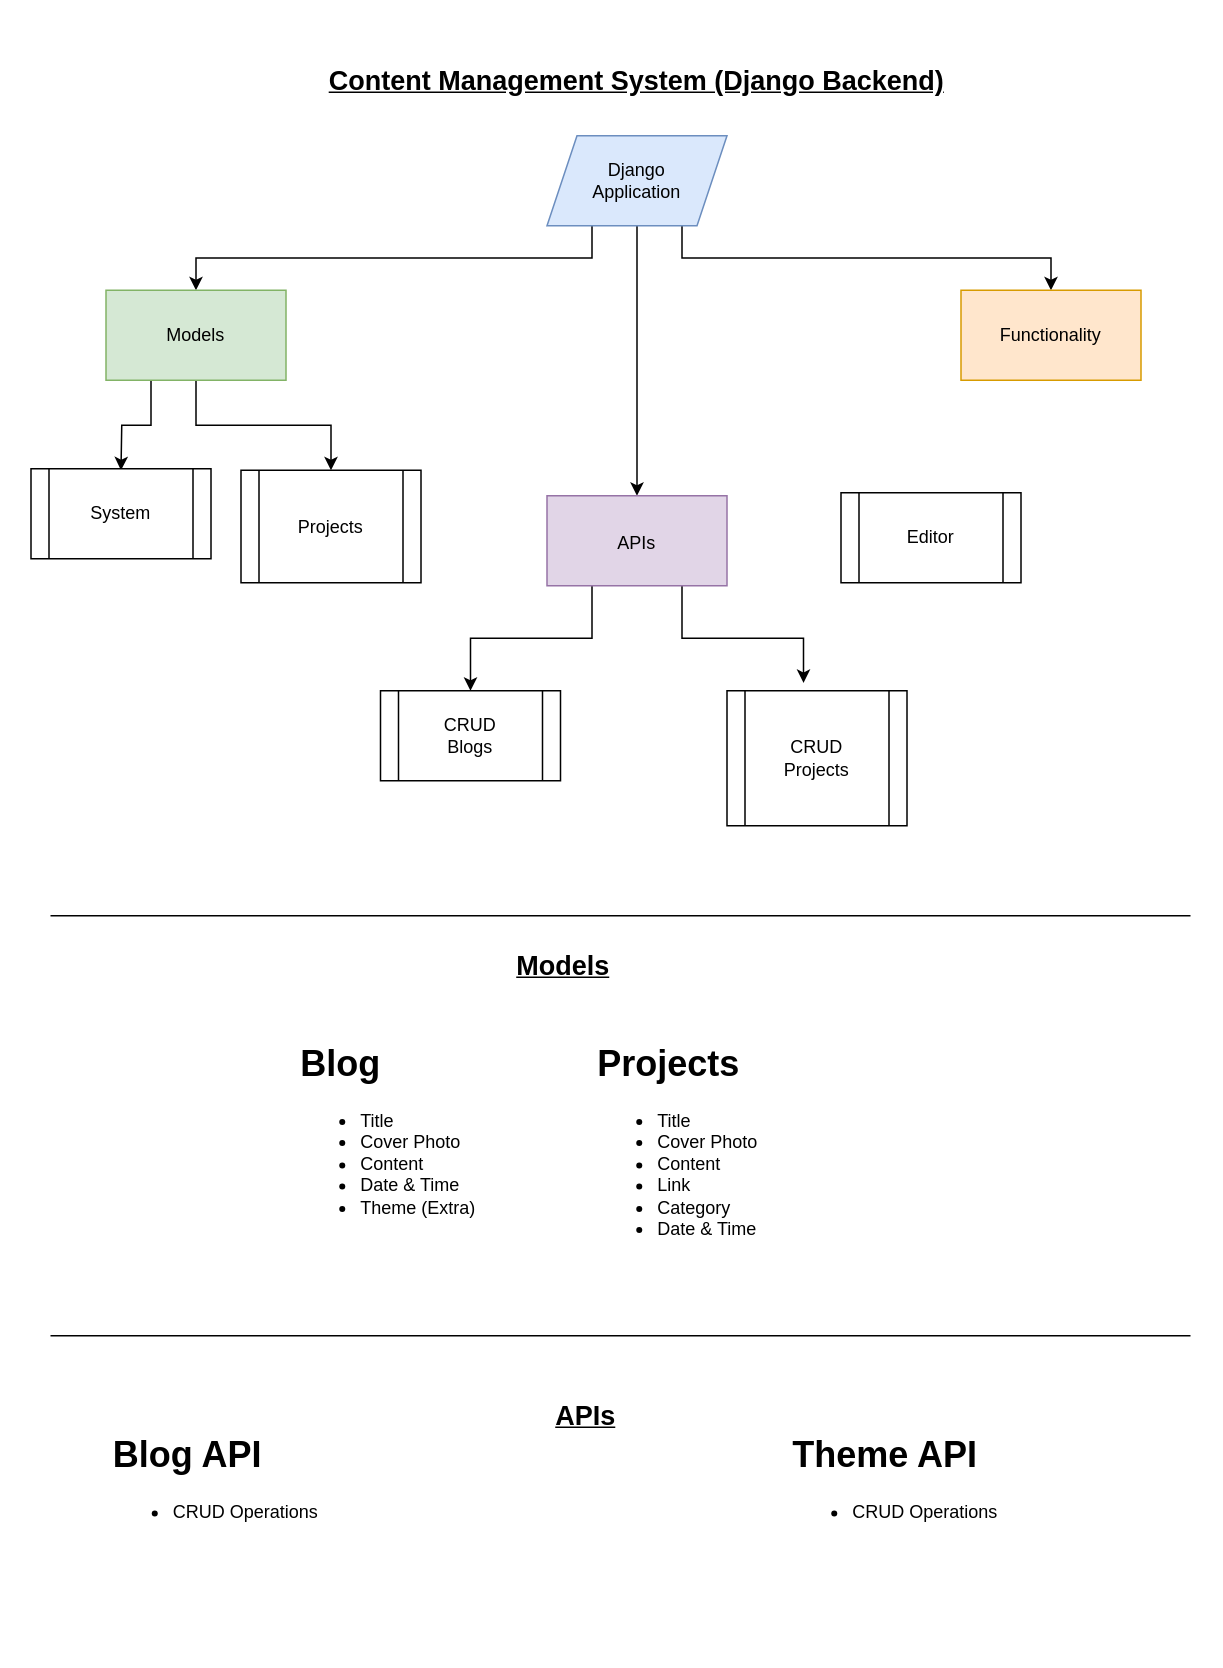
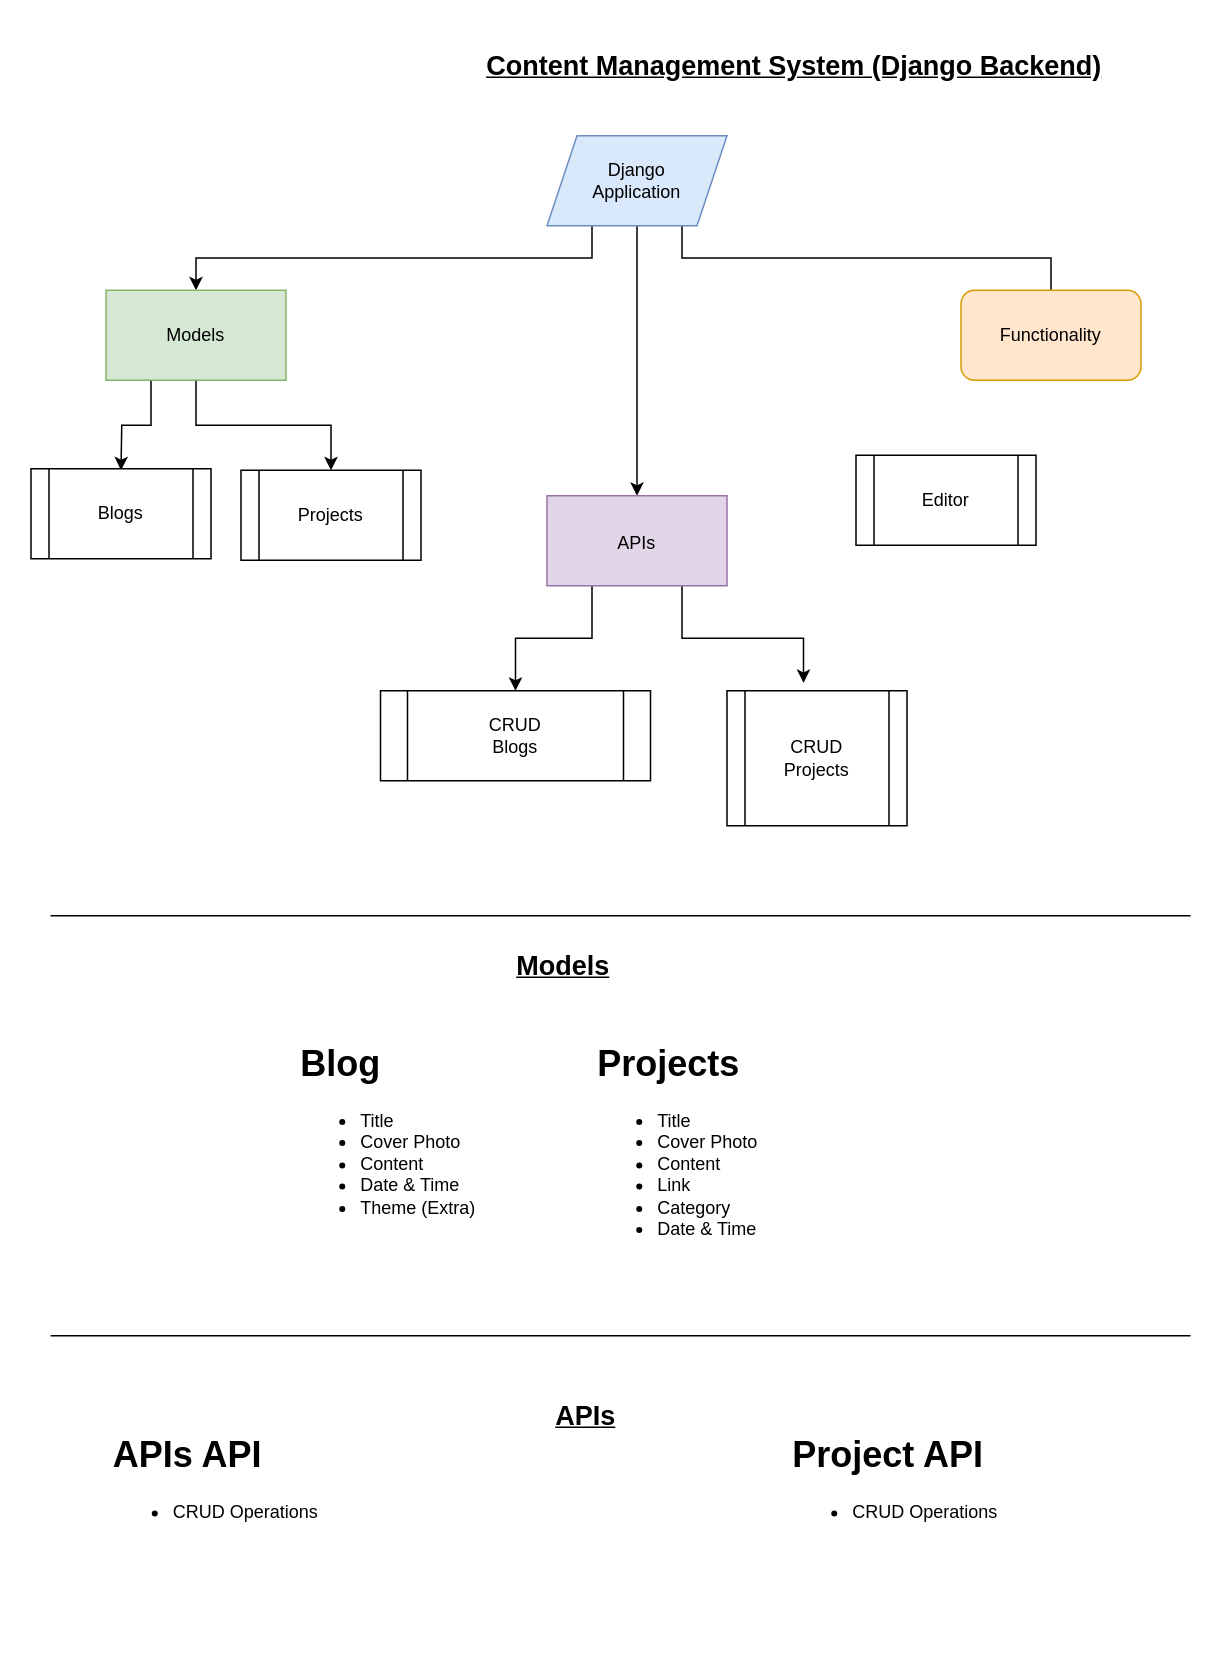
(637, 83) -> (794, 68)
(1051, 279) -> (1051, 282)
(1051, 335) -> (1051, 335)
(121, 514) -> (121, 514)
(331, 527) -> (331, 515)
(931, 538) -> (946, 500)
(470, 736) -> (515, 736)
(184, 1432) -> (184, 1432)
(864, 1432) -> (864, 1432)
